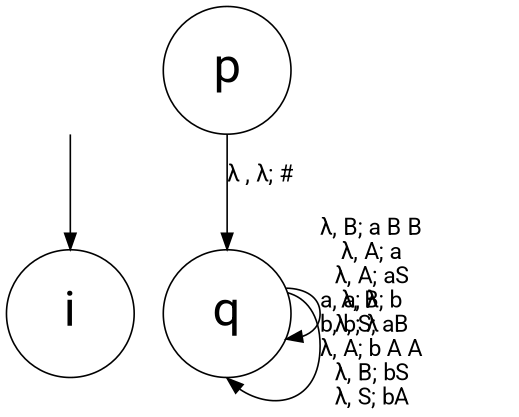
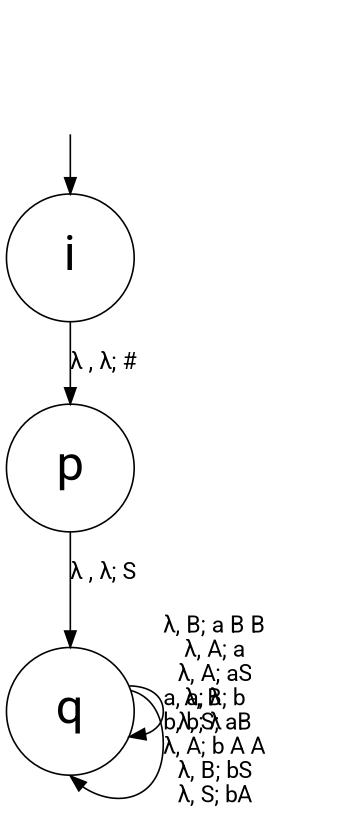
(260, 175) -> (103, 573)
none -> (70, 355)
